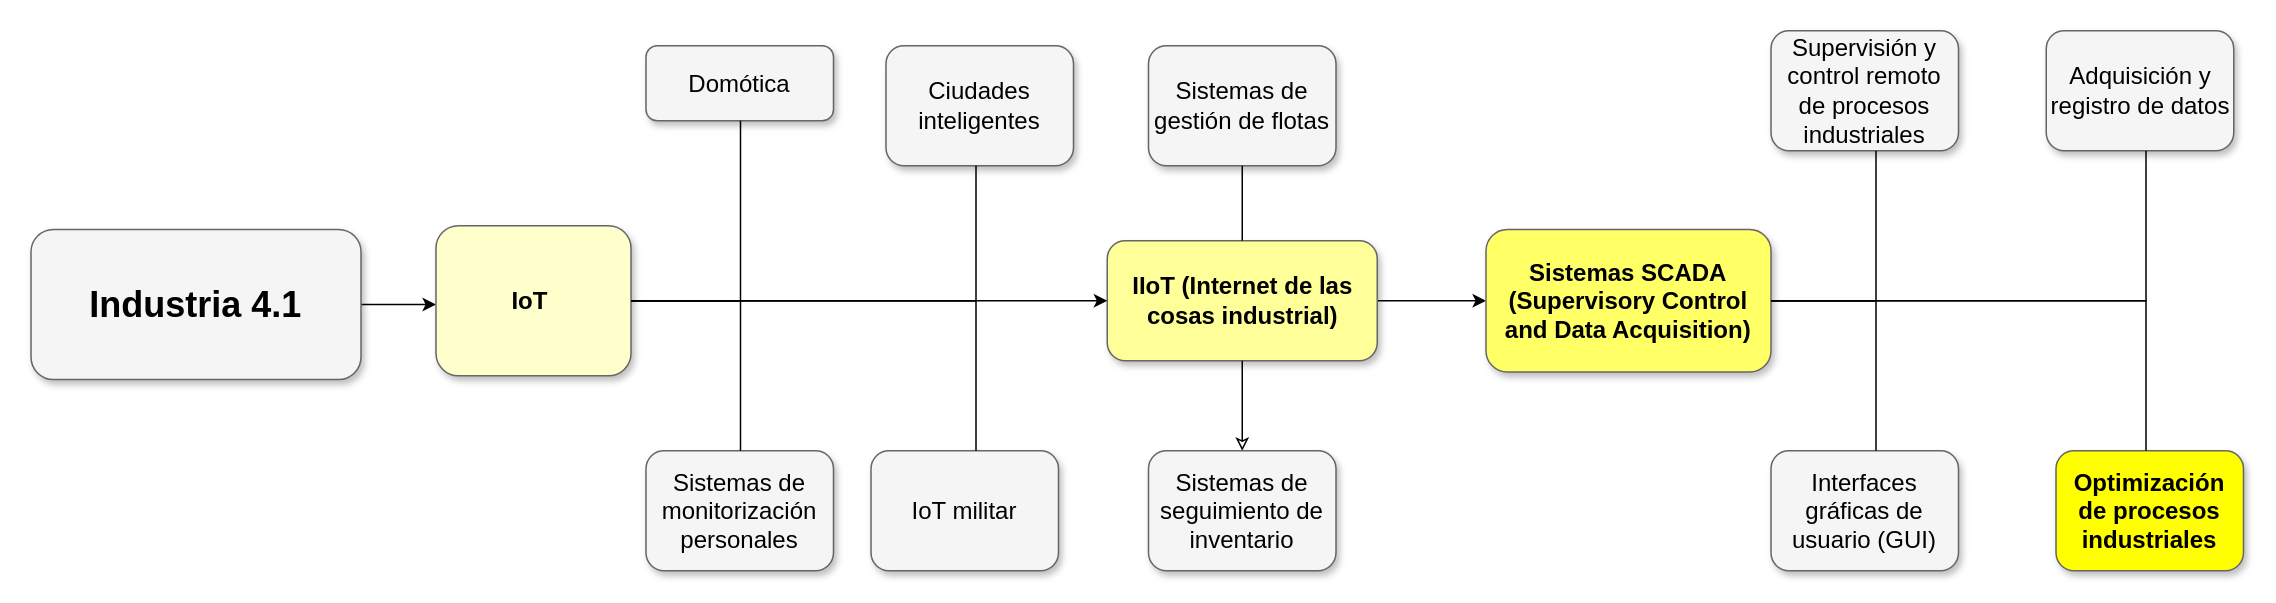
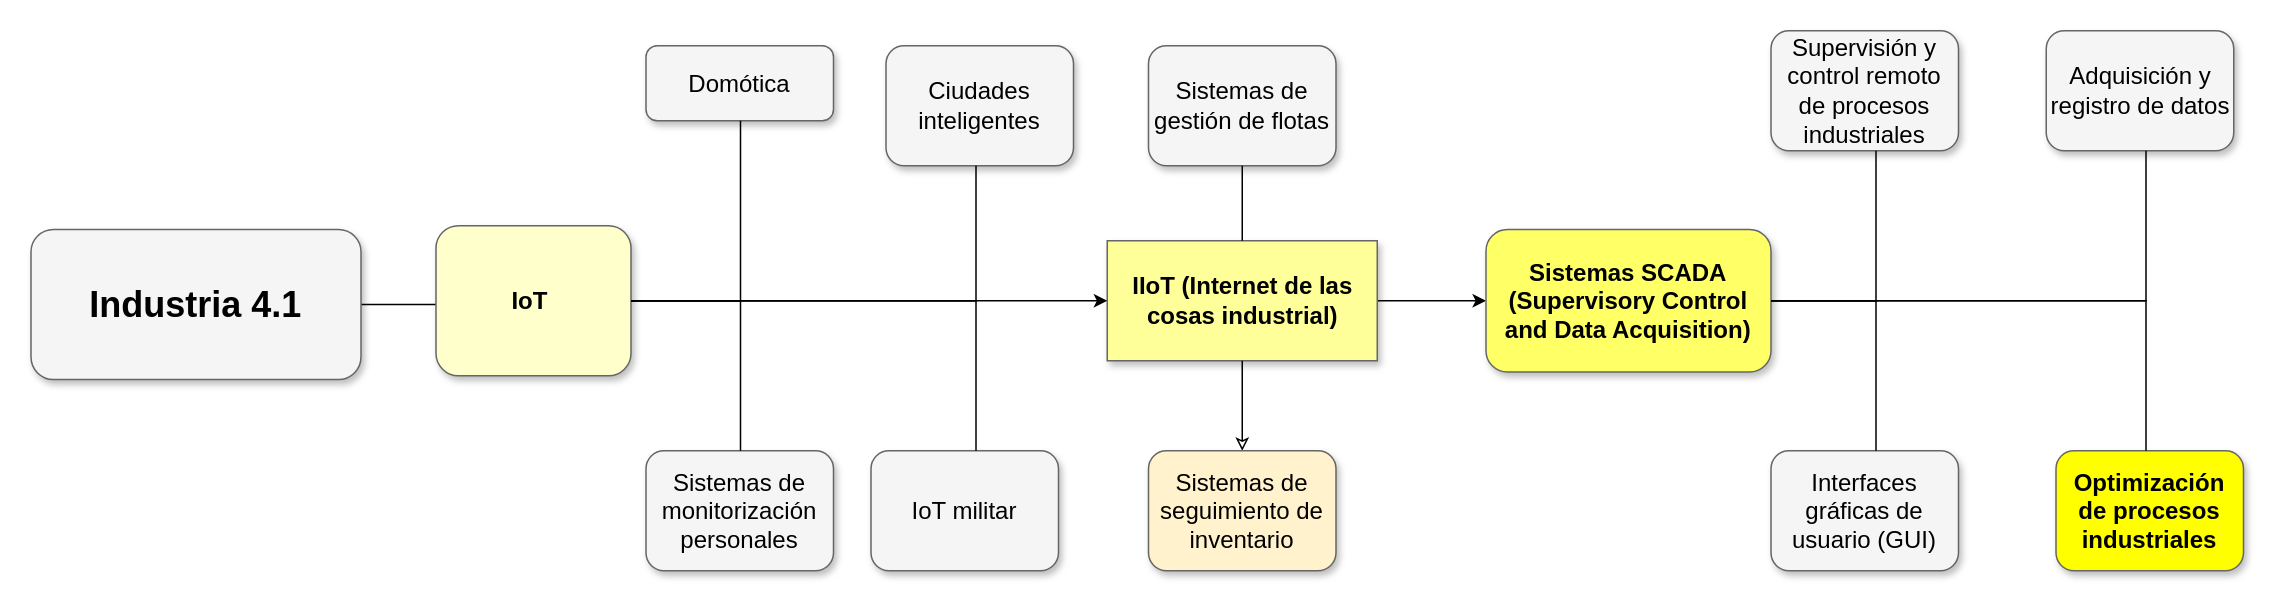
(1242, 301) -> (1242, 301)
(424, 305) -> (429, 305)
(1242, 511) -> (1242, 511)
